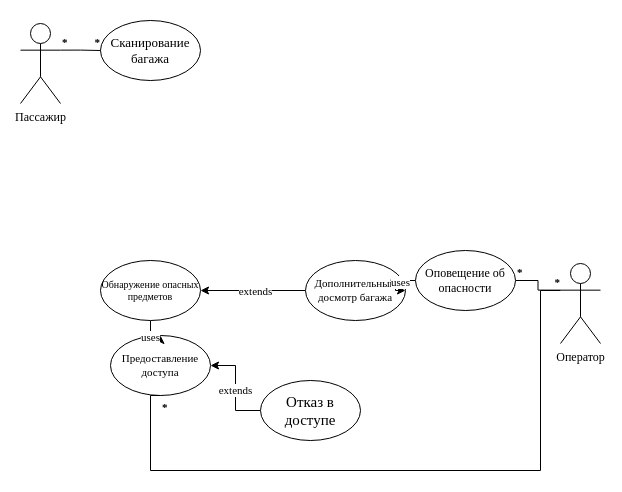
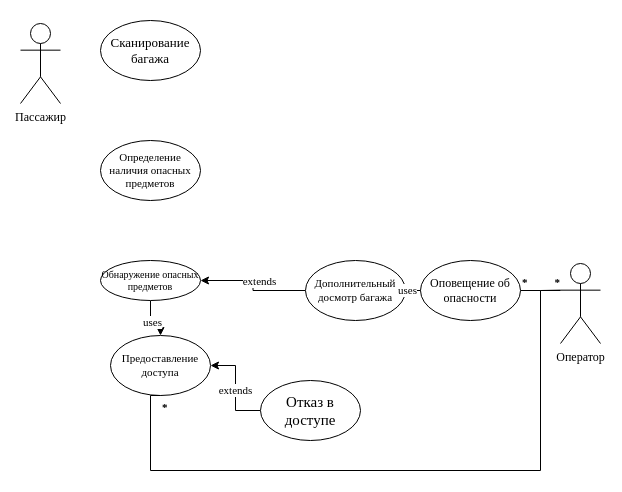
(81, 50) -> none
none -> (151, 171)
(466, 281) -> (471, 291)
(151, 291) -> (151, 281)
